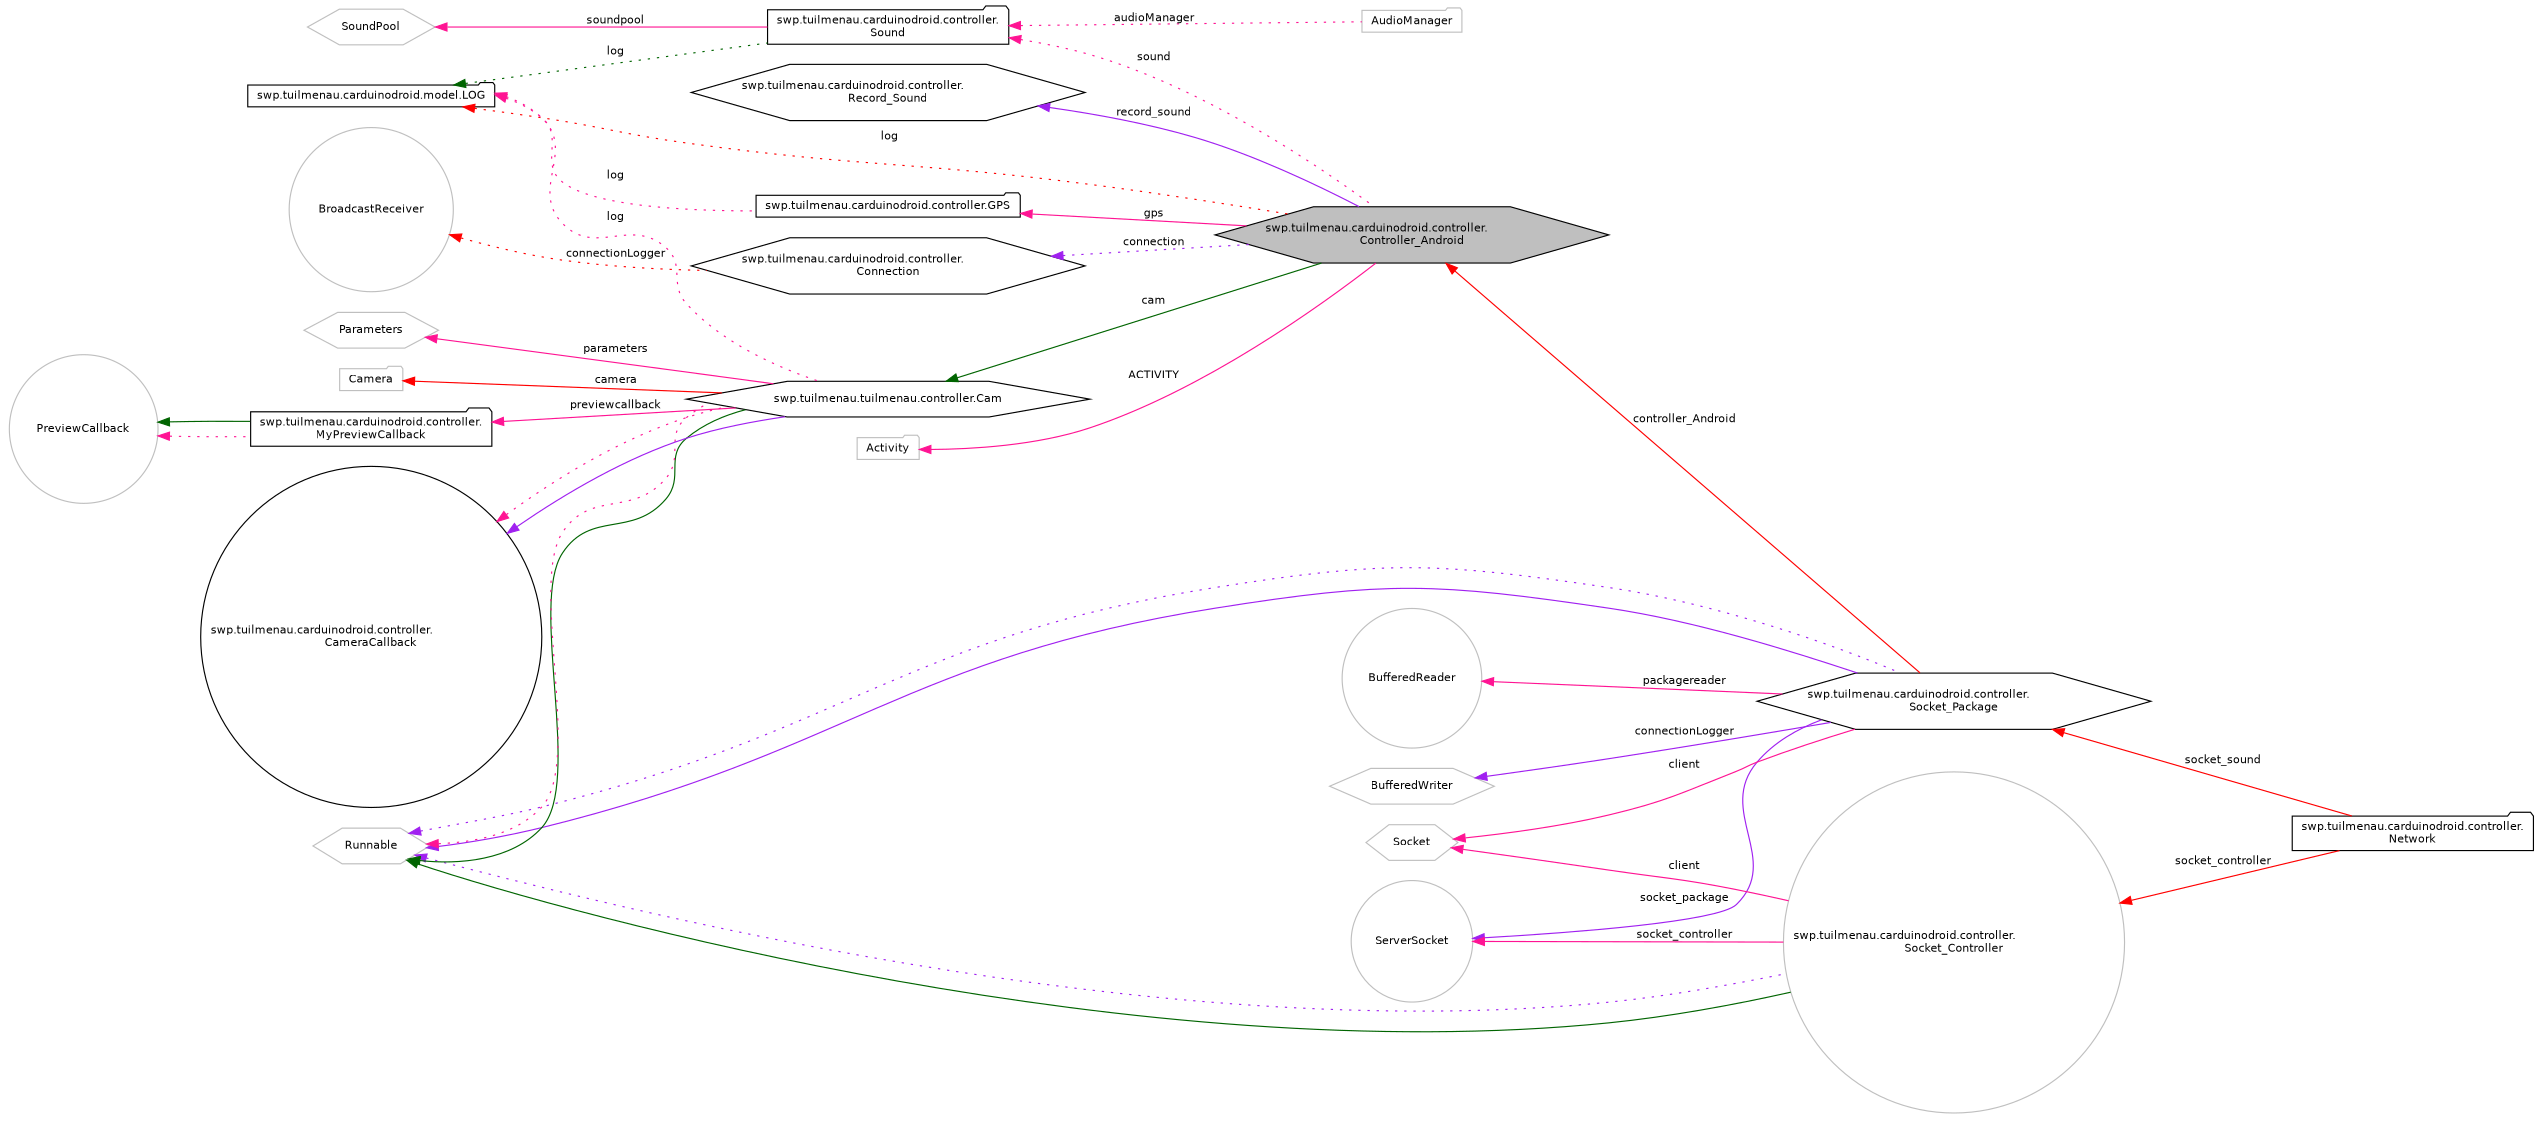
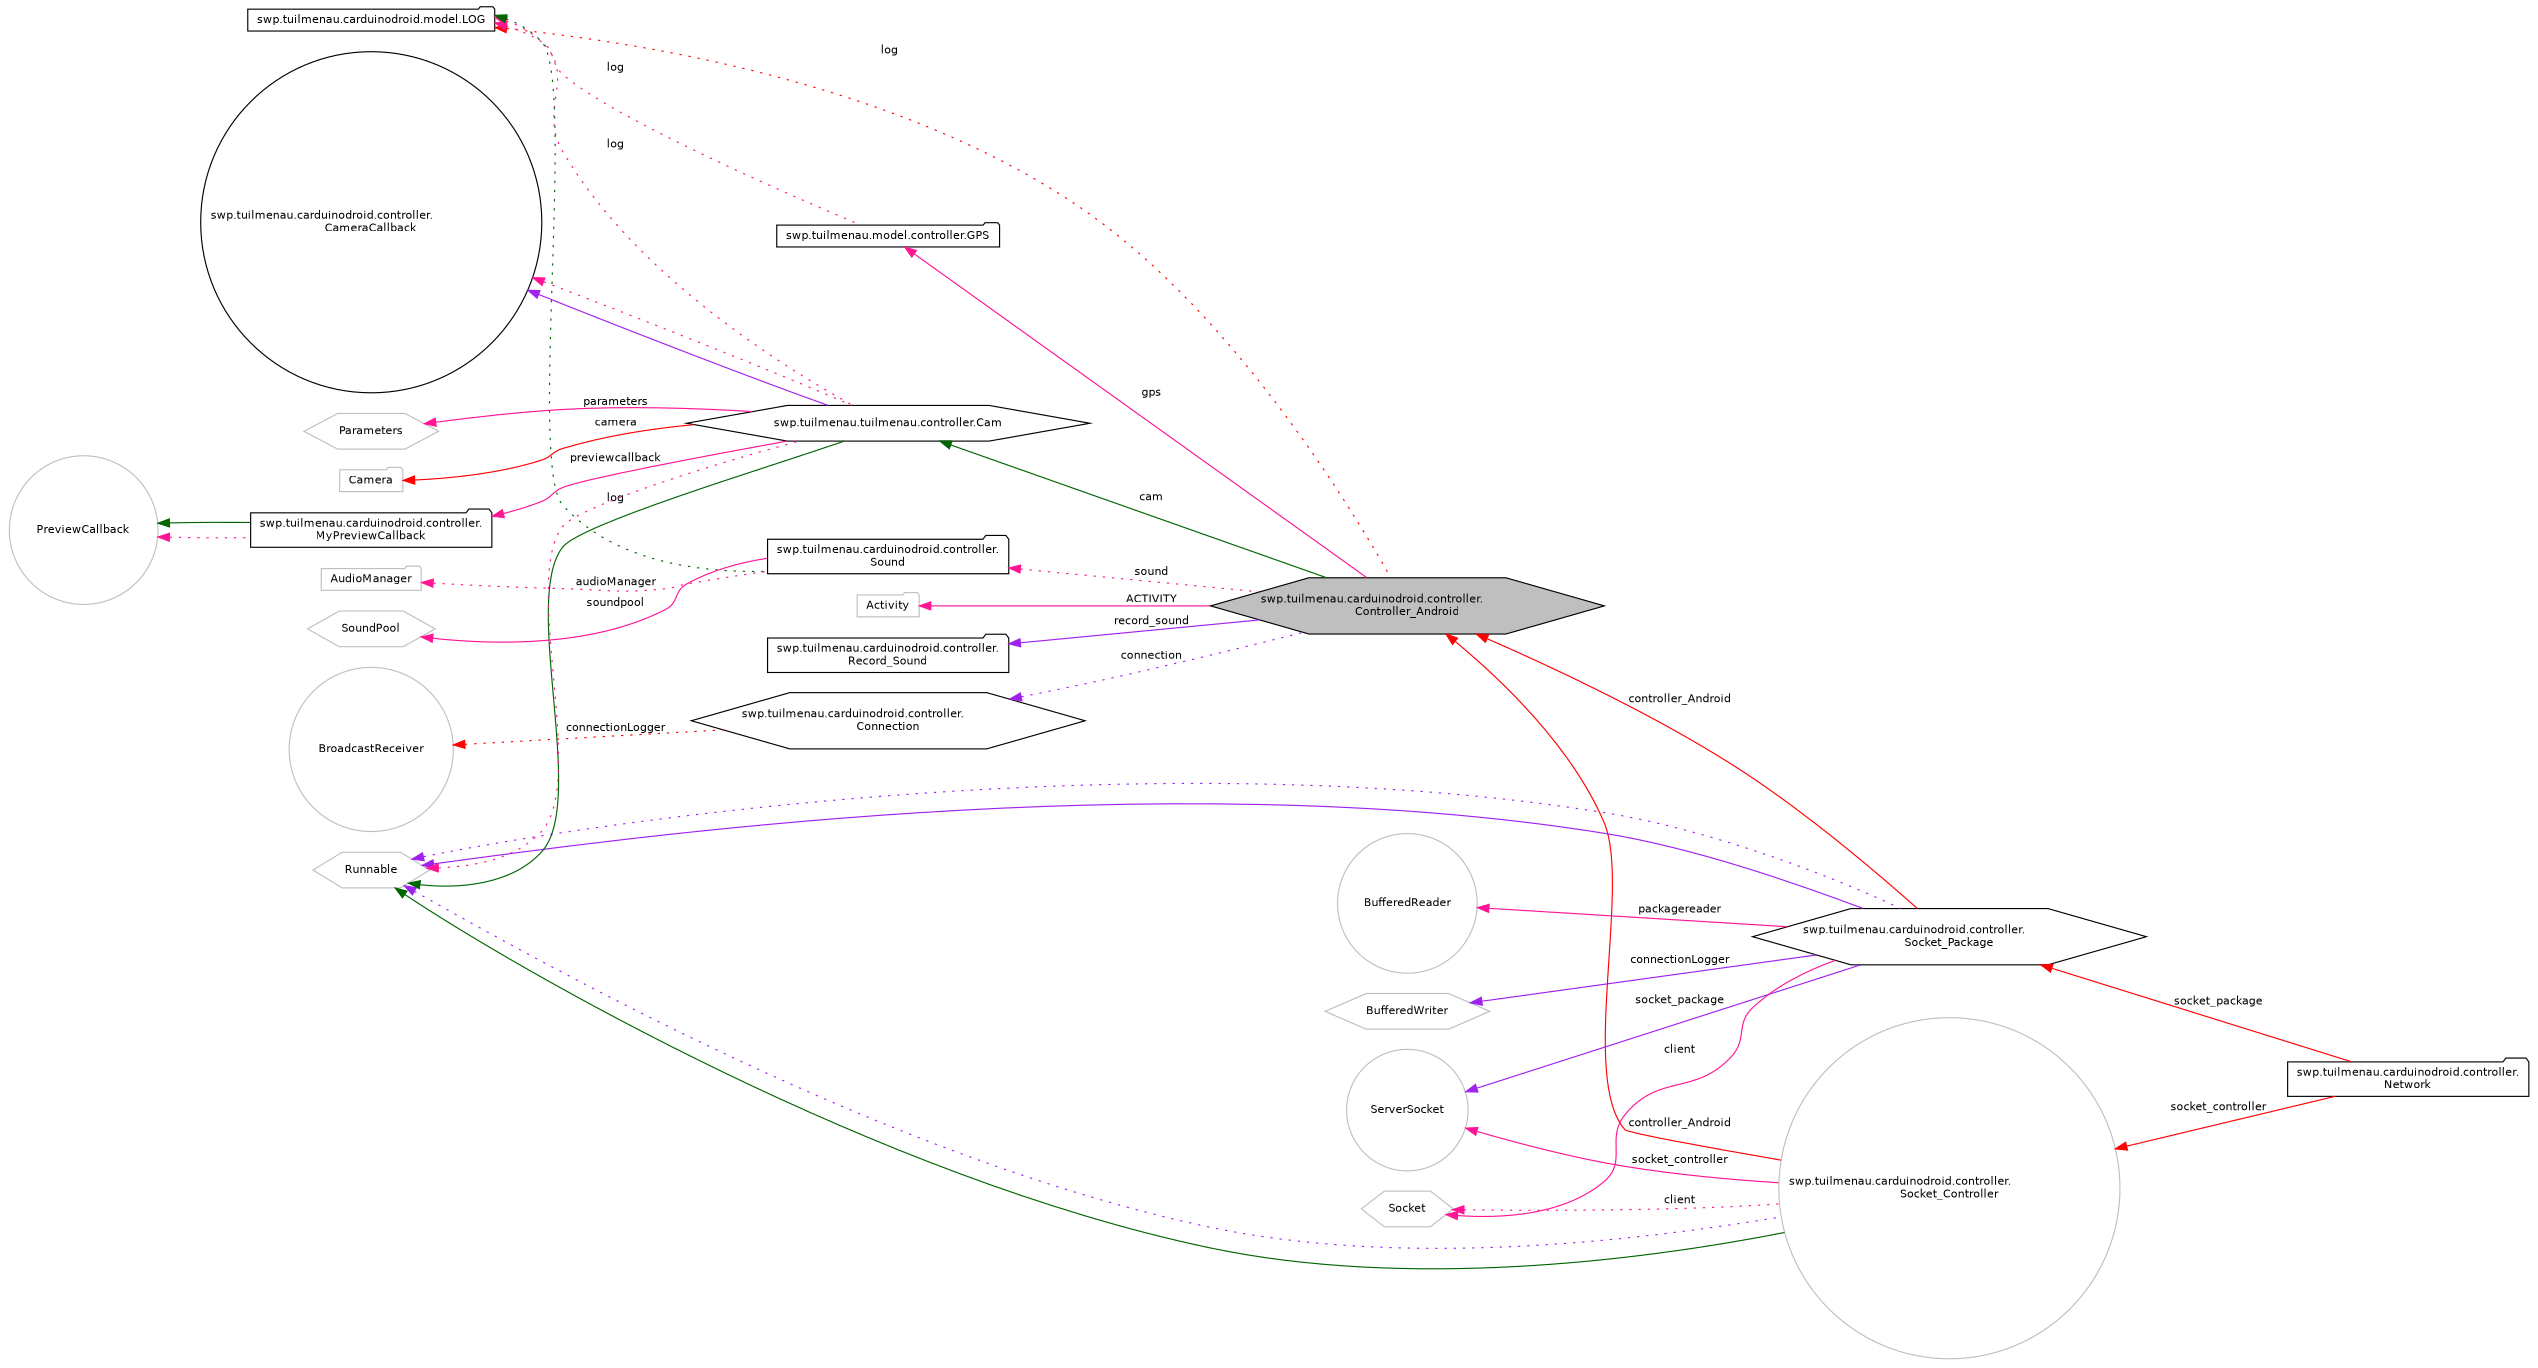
(1191, 24) -> (601, 590)
(888, 92) -> (888, 655)
(888, 206) -> (888, 236)
(2222, 760) -> (2217, 1002)
(1626, 873) -> (1622, 1210)
none -> (1610, 939)
